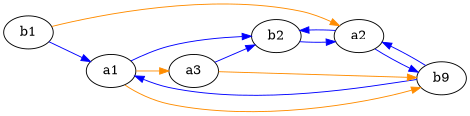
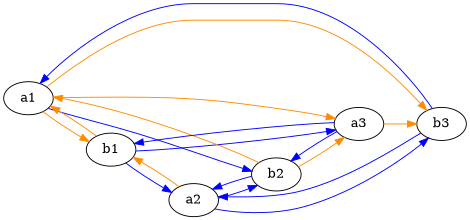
(192, 5) -> (144, 176)
(66, 50) -> (78, 123)
(442, 78) -> (442, 124)
none -> (62, 125)
none -> (162, 125)
none -> (239, 130)
none -> (231, 143)
none -> (318, 155)
none -> (161, 174)
